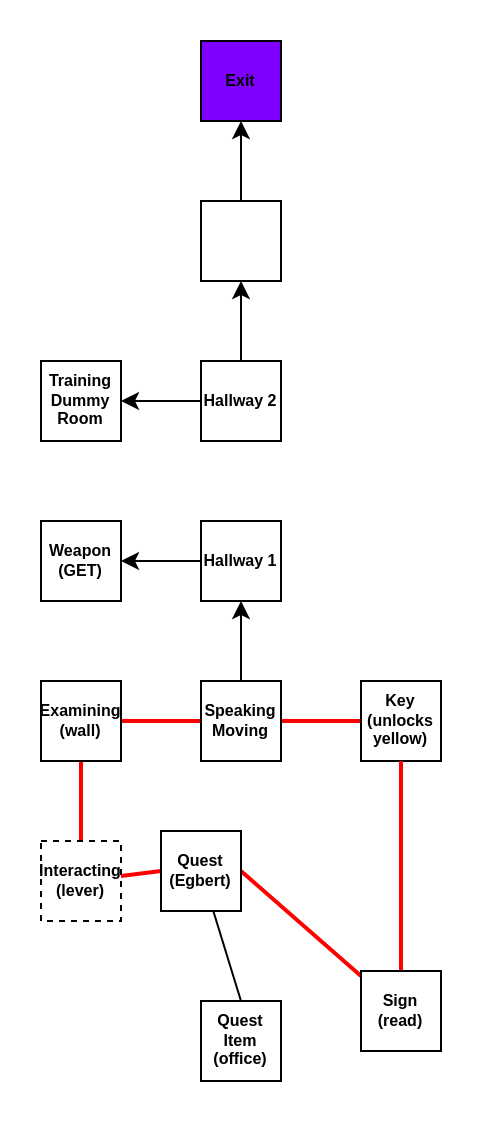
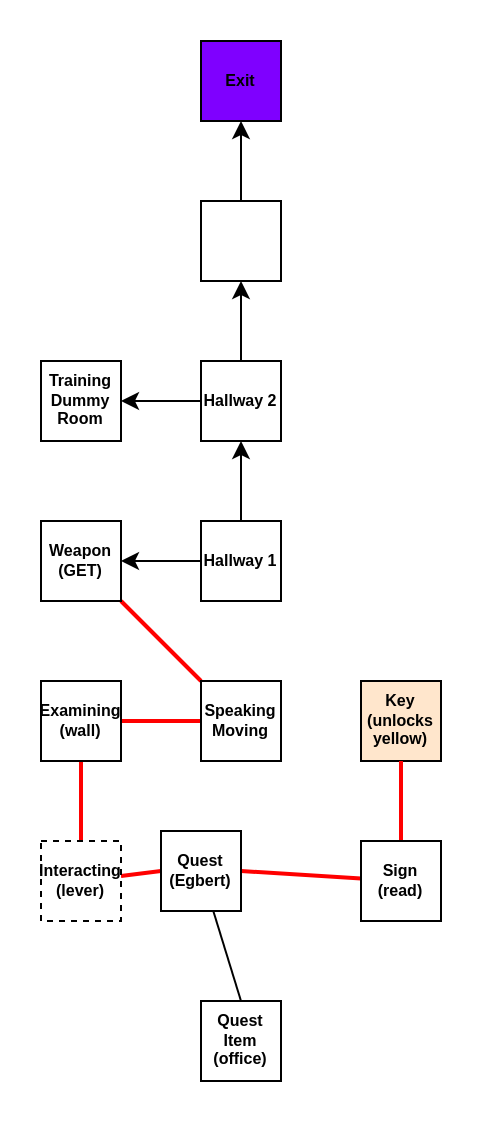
none -> (241, 488)
(241, 648) -> none
(321, 721) -> (161, 641)
(401, 721) -> (401, 721)
(401, 1011) -> (401, 881)
